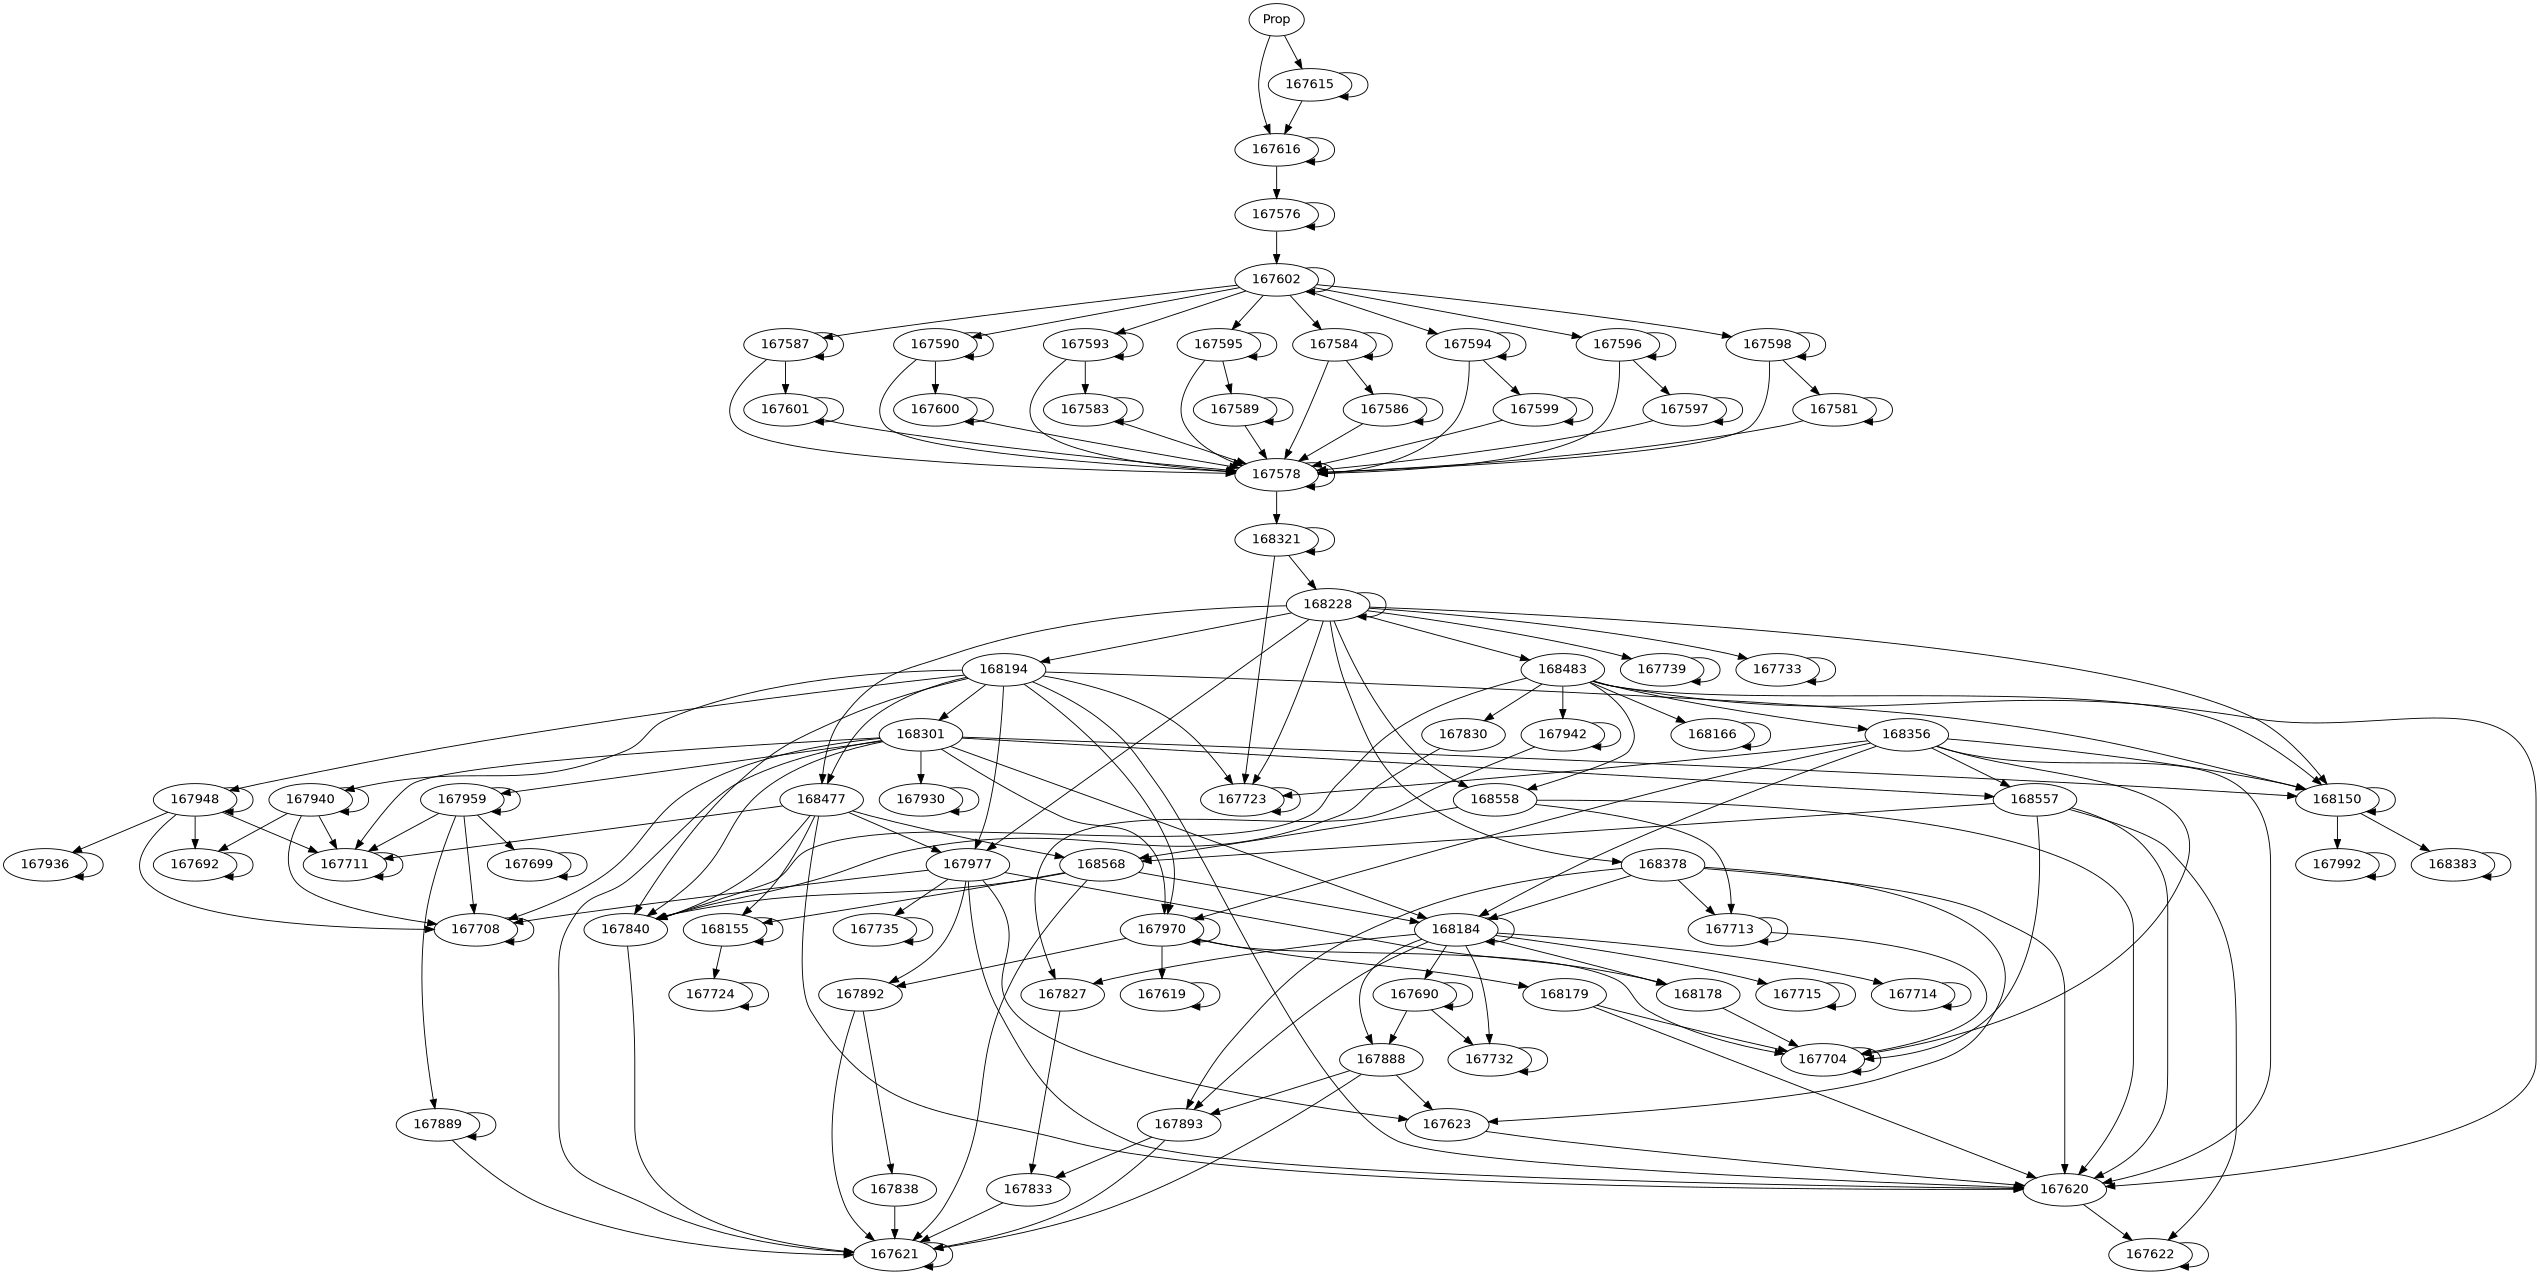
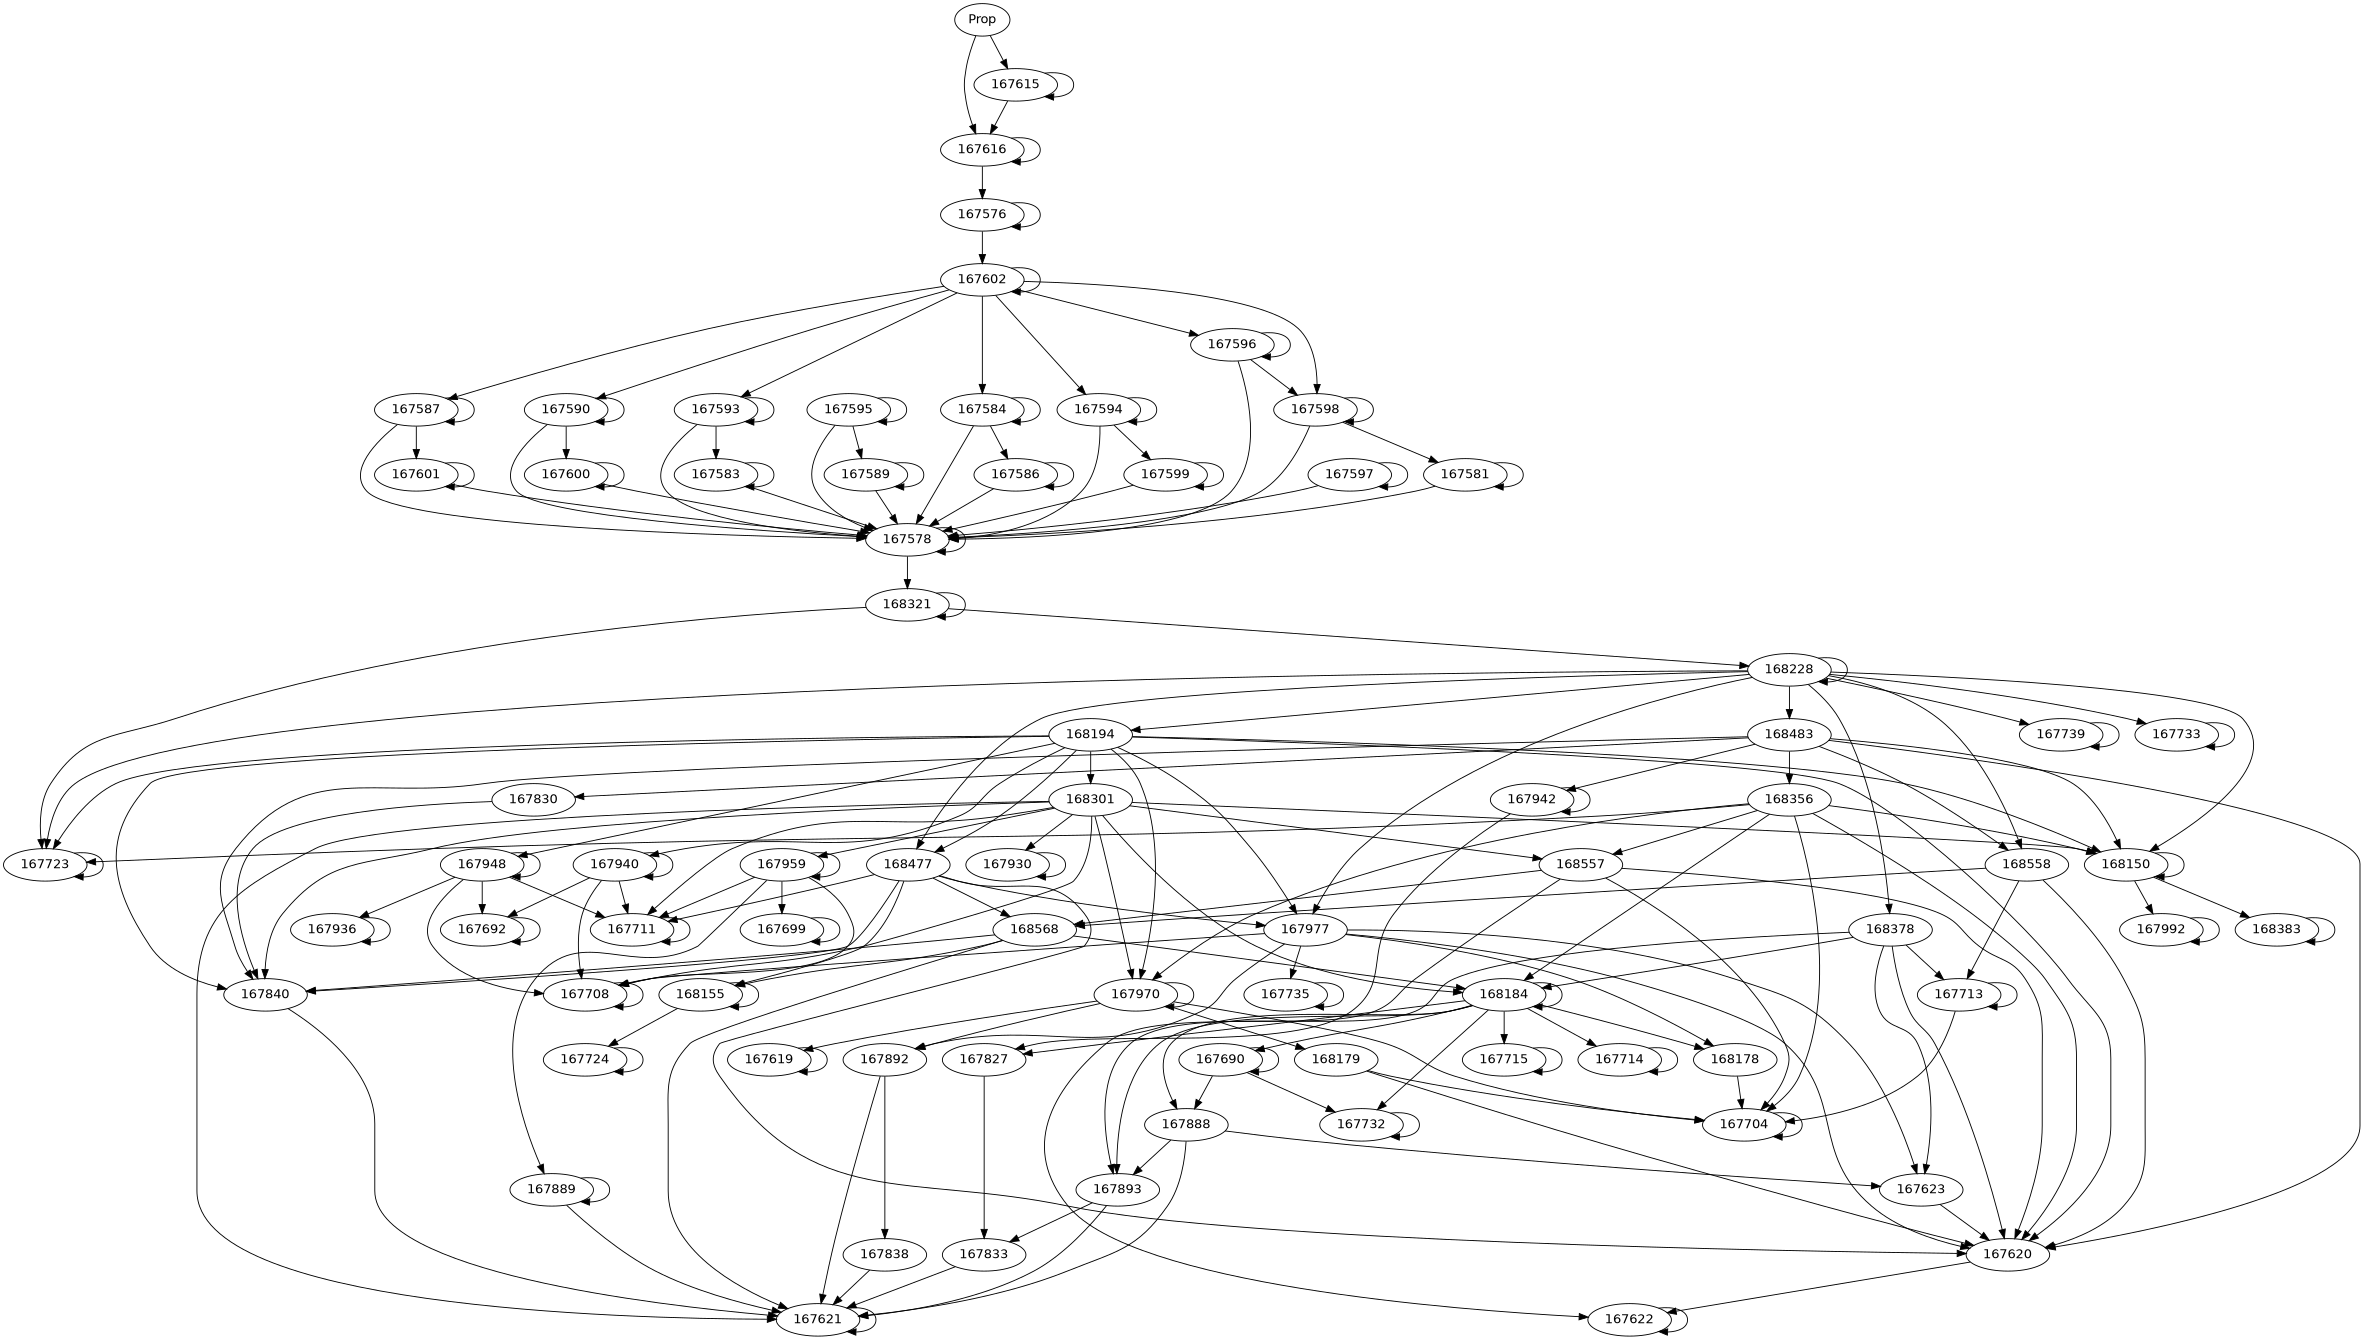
(1251, 309) -> none
(1648, 374) -> (1270, 375)
(1713, 735) -> none
